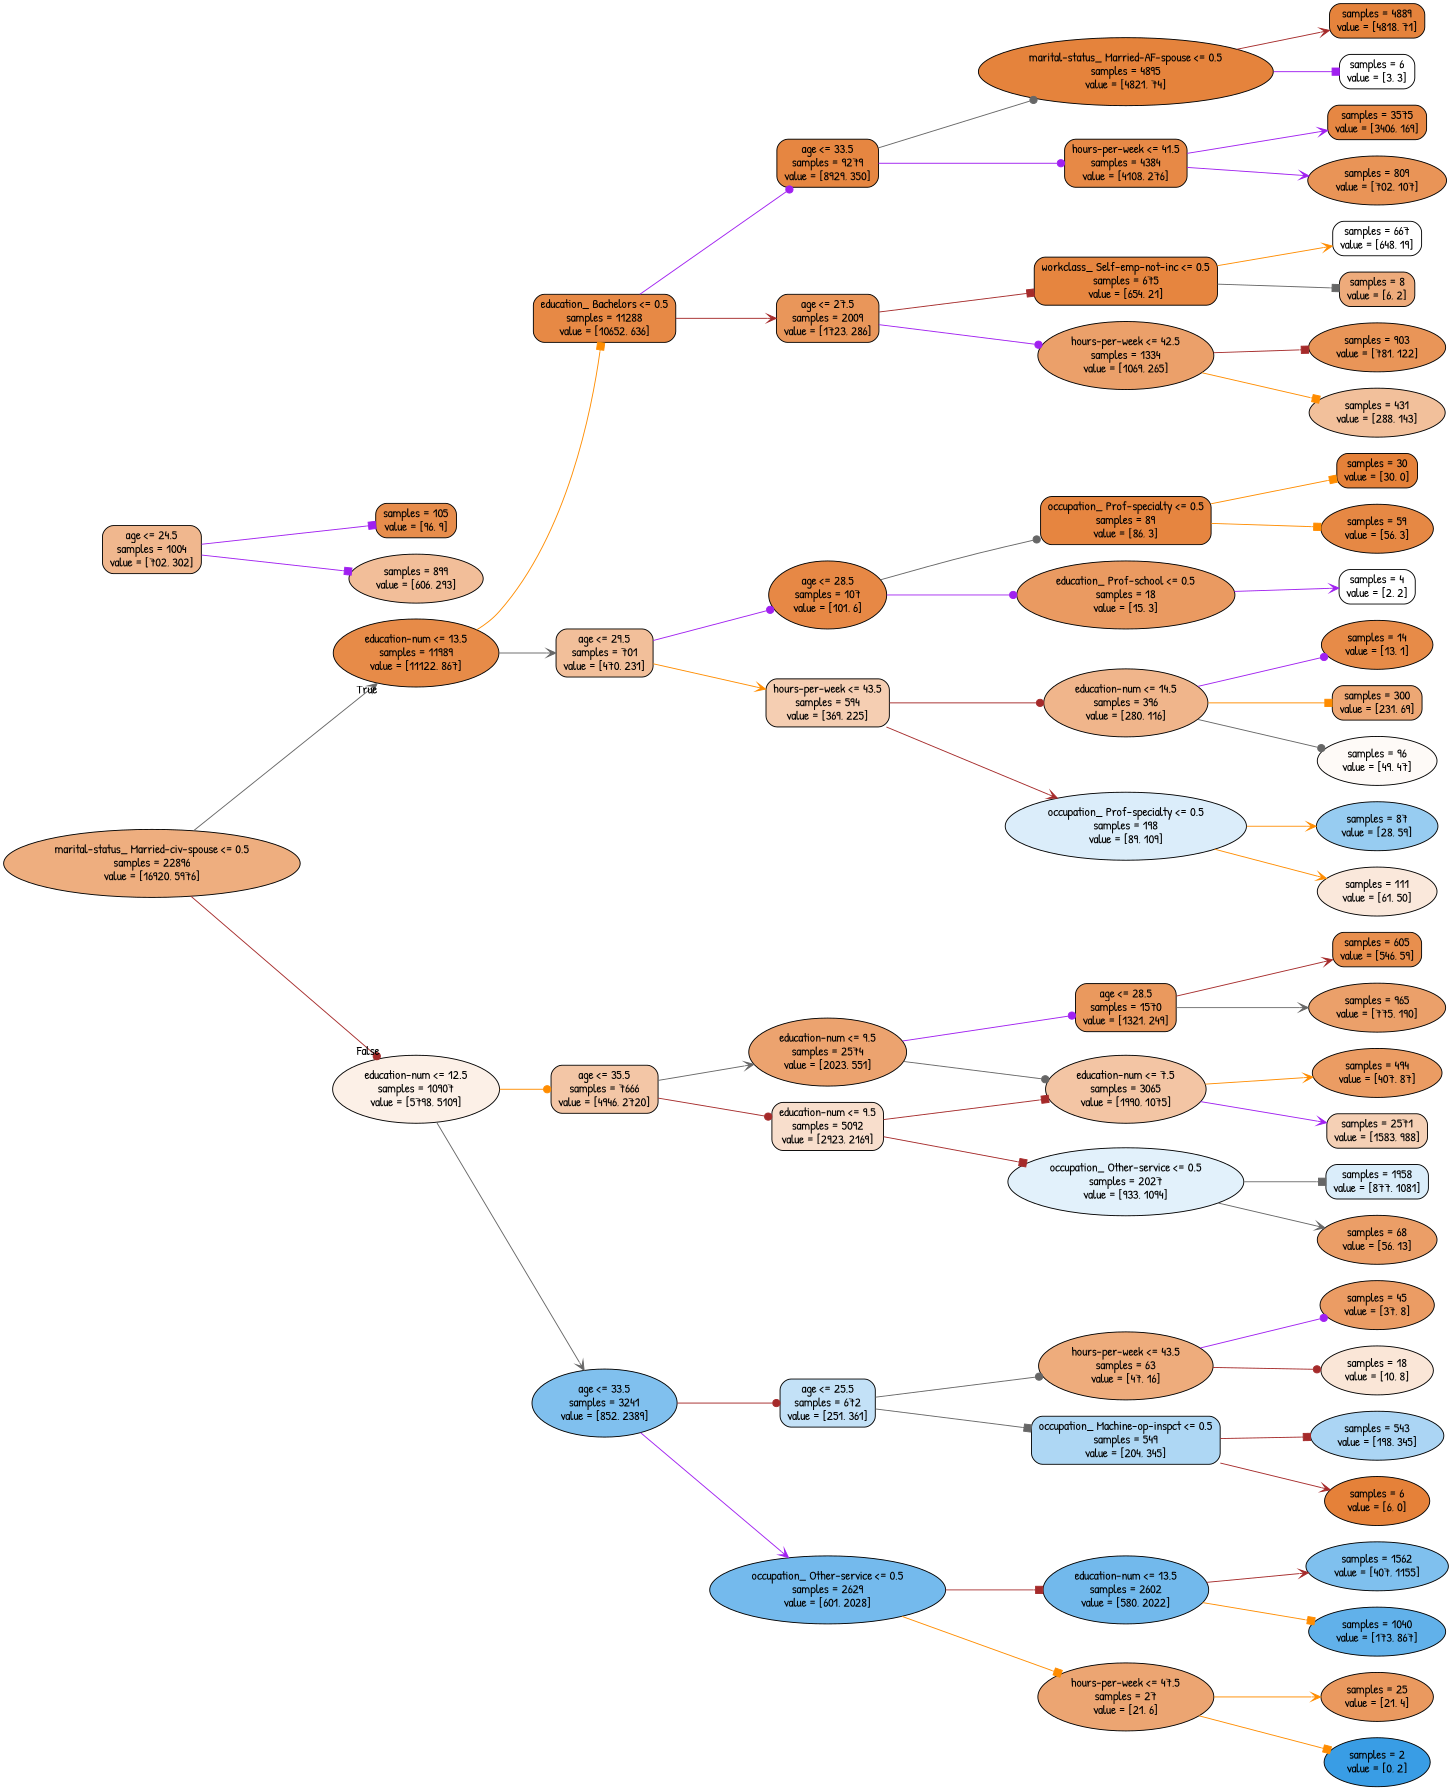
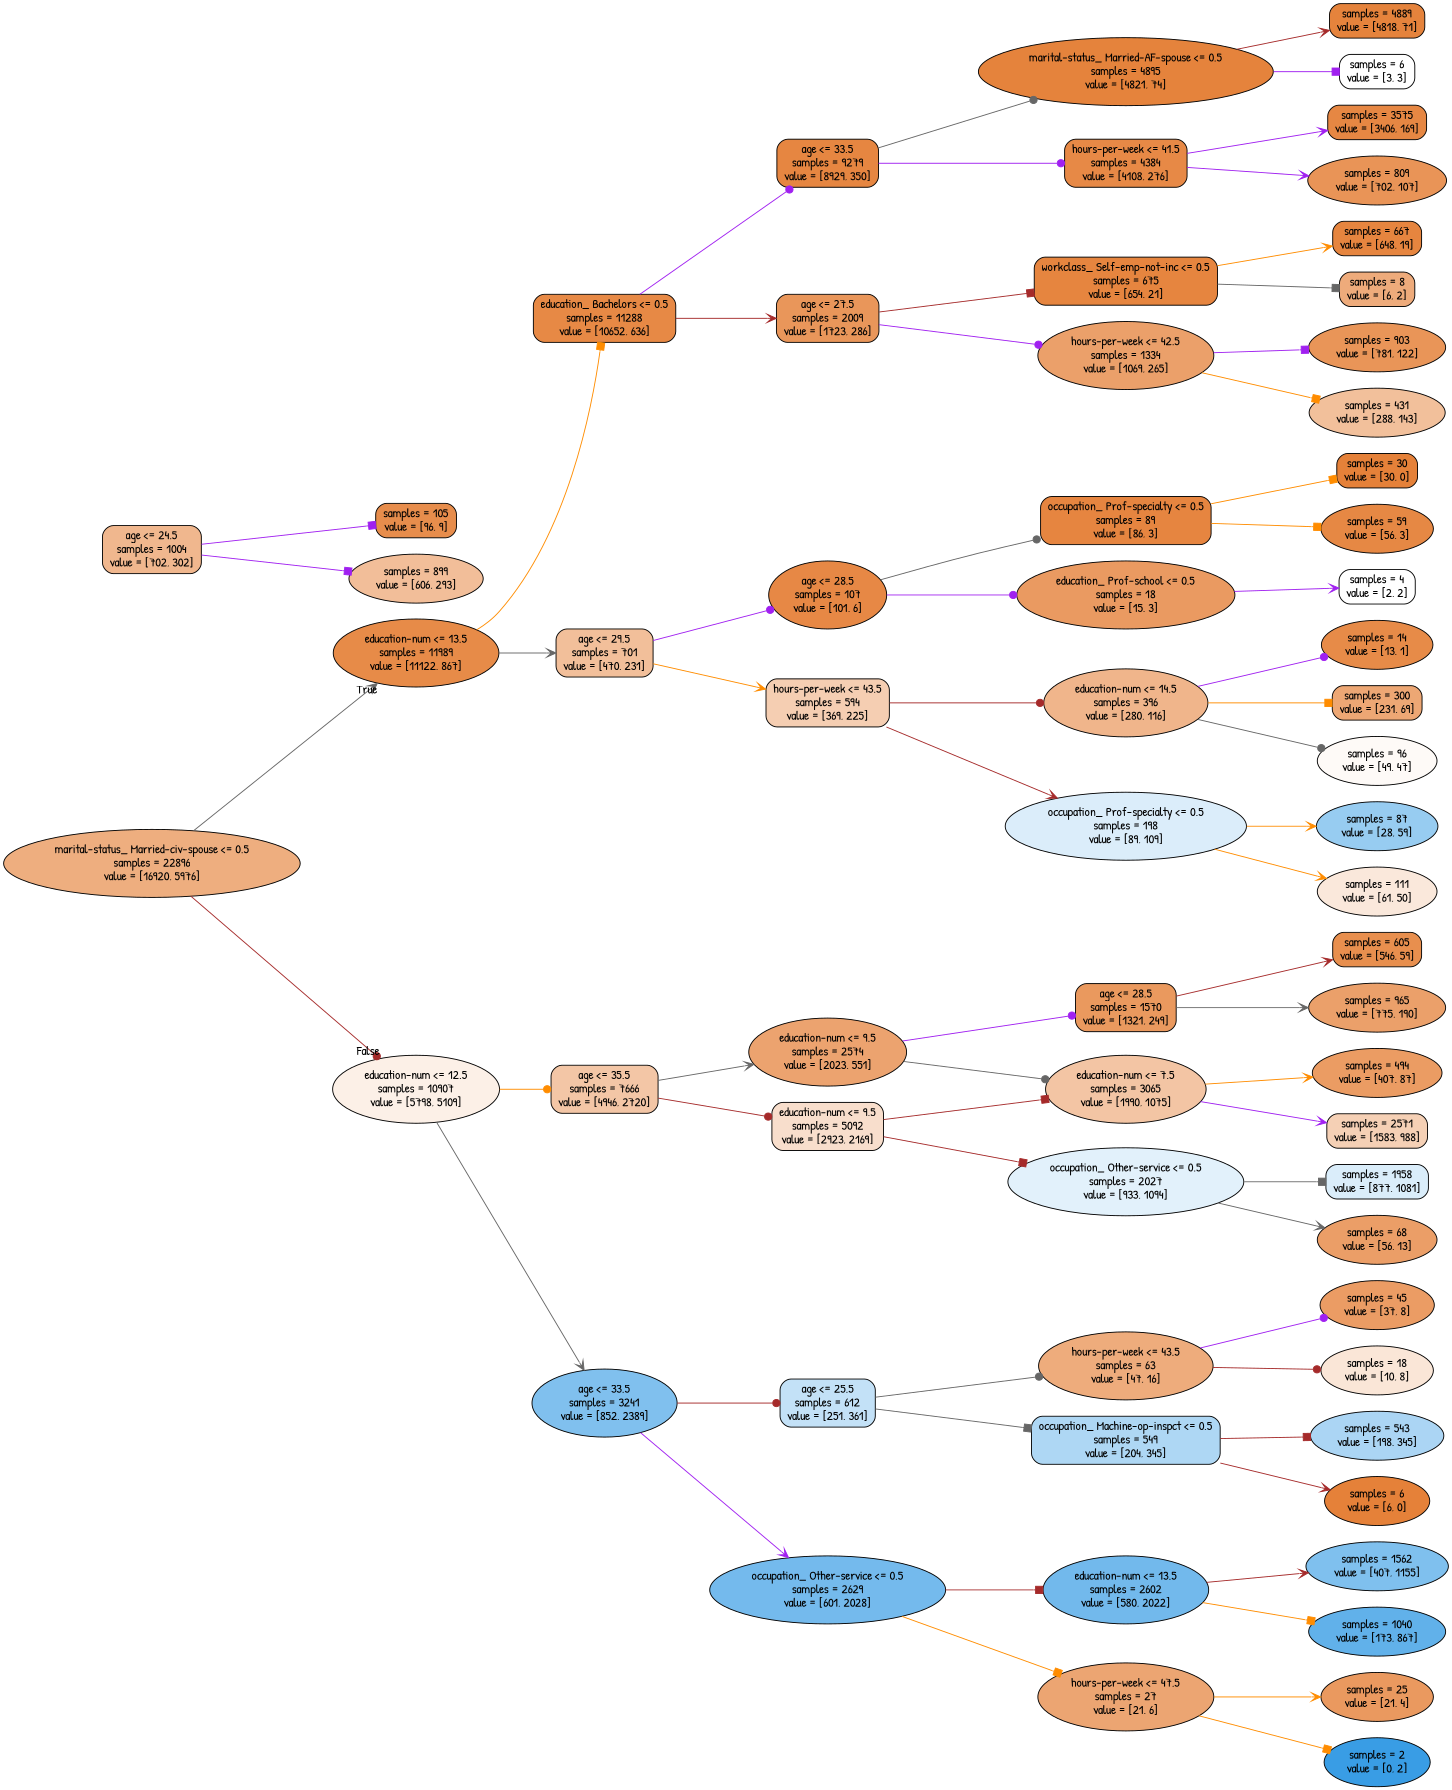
(1377, 239) -> (1377, 239)
(1256, 351) -> (1256, 351)
(828, 1403) -> (828, 1403)
